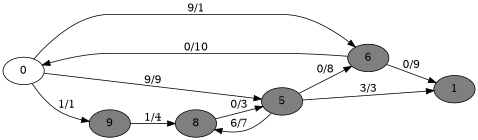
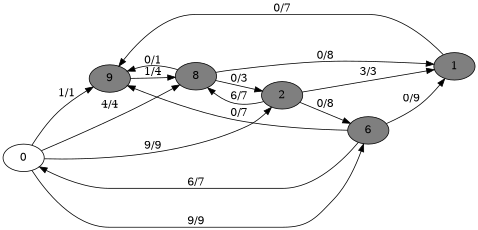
(196, 9) -> (196, 222)
none -> (282, 14)
(196, 48) -> (196, 183)
none -> (321, 62)
none -> (156, 66)
(282, 101) -> (282, 95)
none -> (108, 121)
none -> (239, 121)
